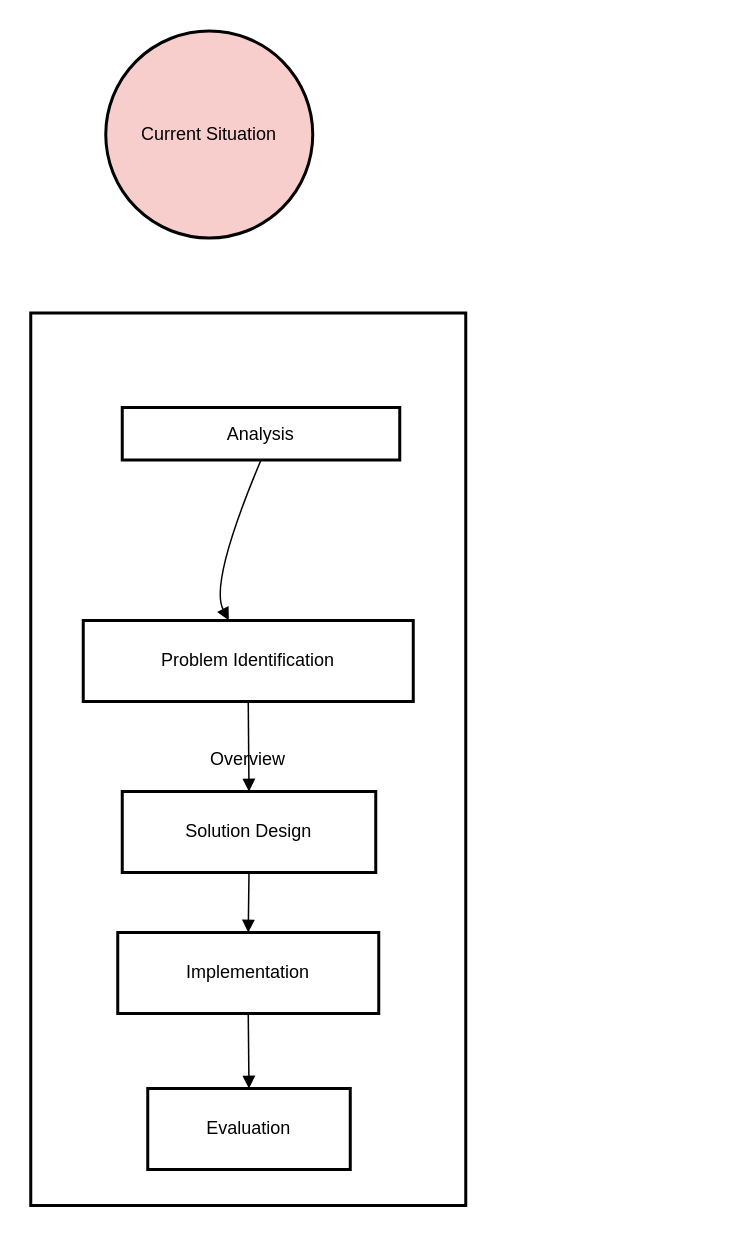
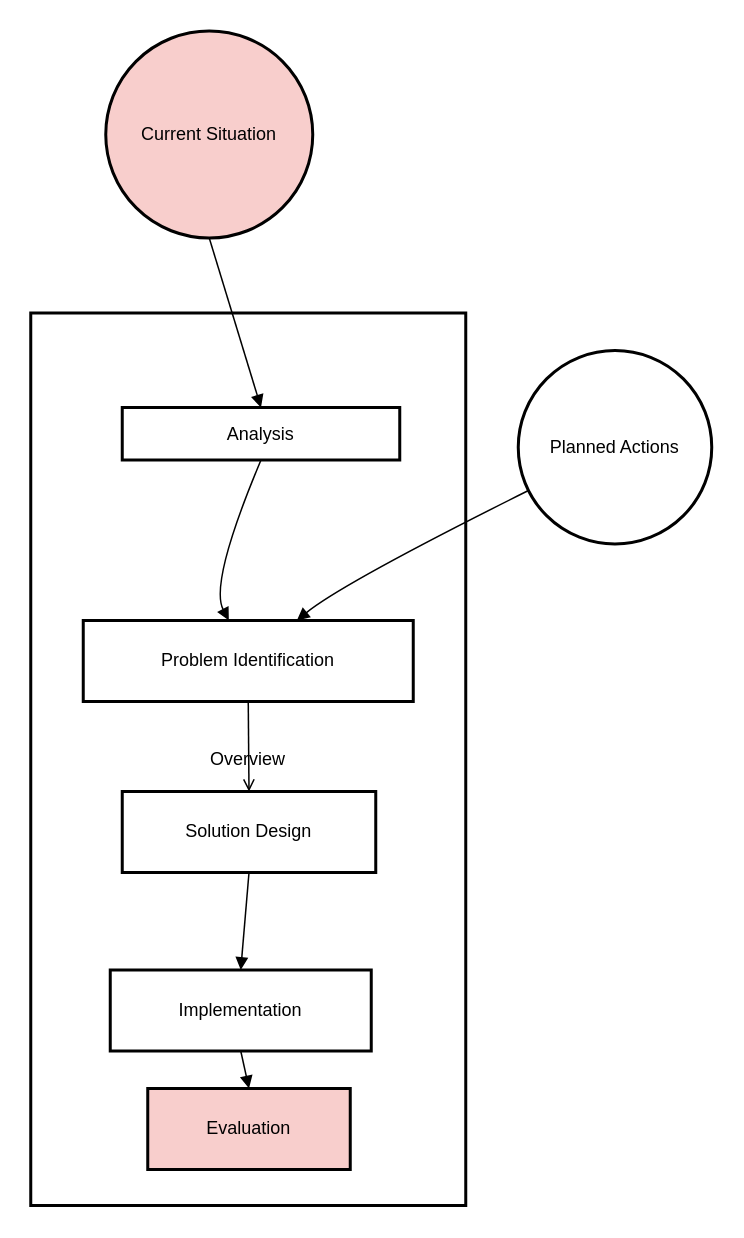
none -> (234, 318)
none -> (615, 447)
none -> (416, 548)
(249, 778) -> (249, 781)
(248, 973) -> (241, 1010)
(249, 1129) -> (249, 1129)
